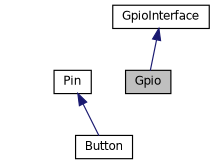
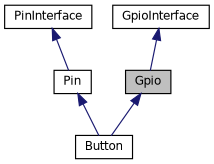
none -> (48, 17)
none -> (123, 119)
